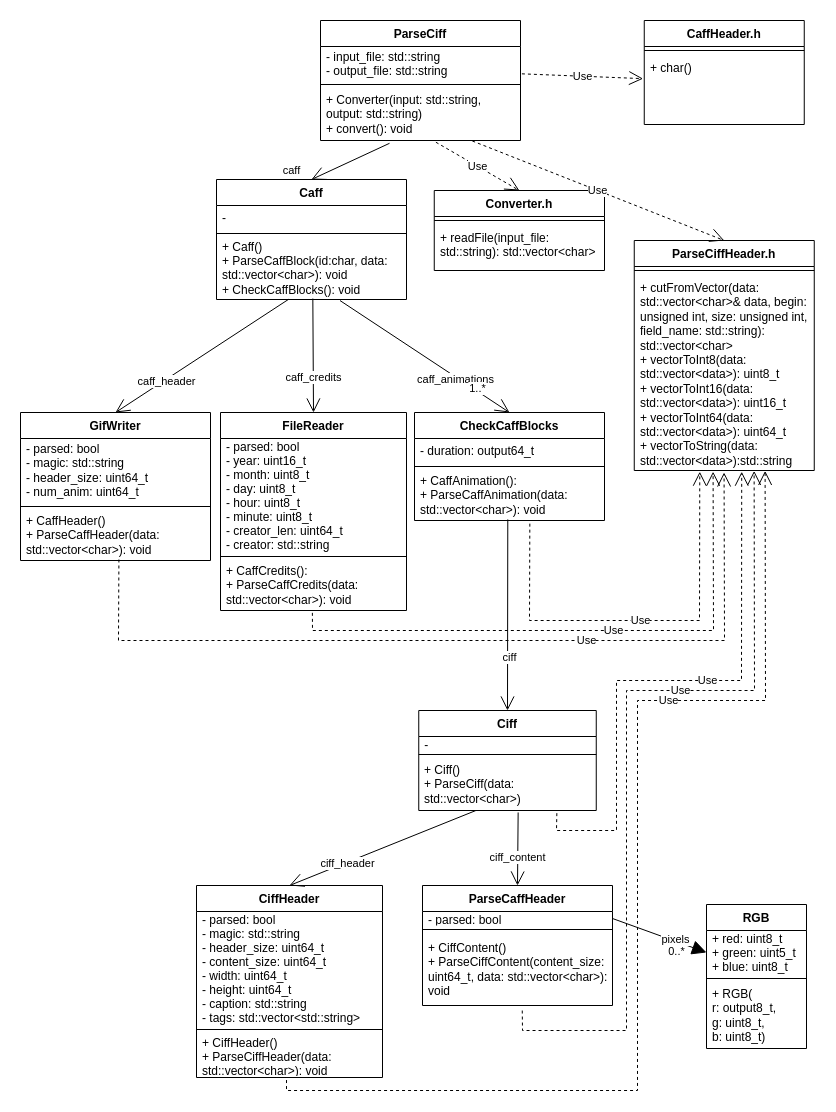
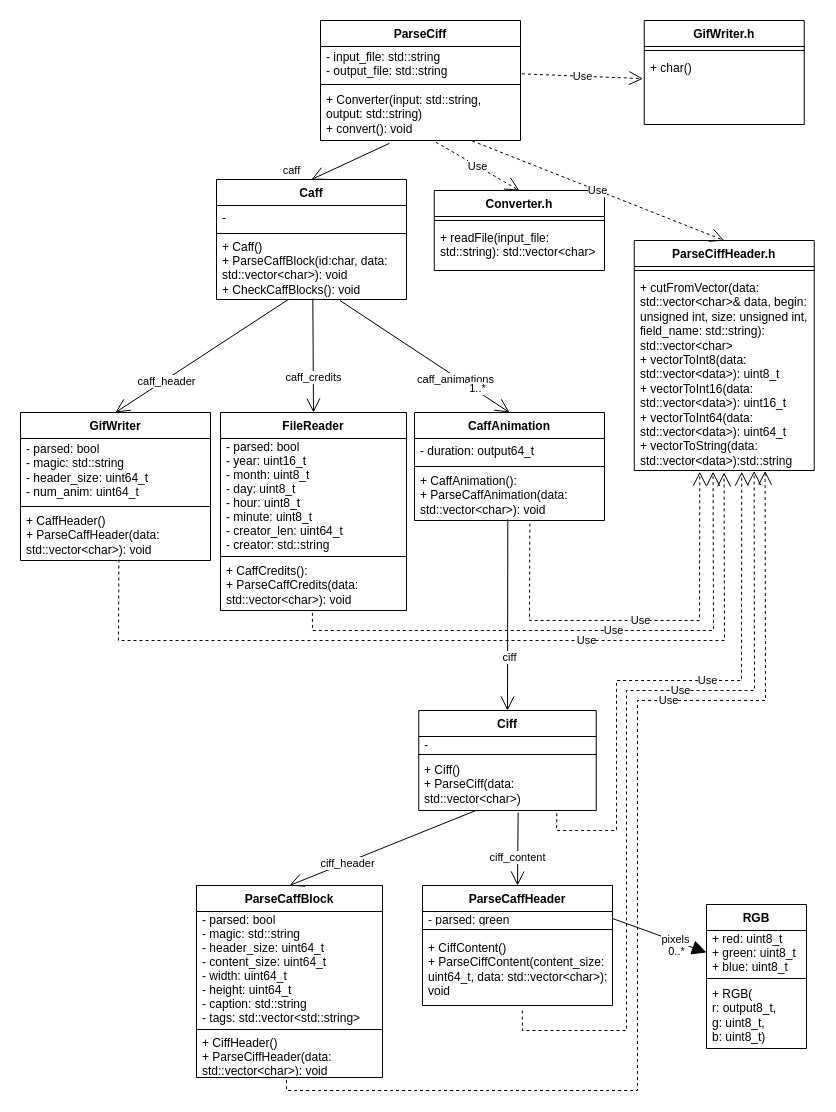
(724, 34) -> (724, 34)
(510, 427) -> (510, 427)
(289, 899) -> (289, 899)
(469, 920) -> (474, 920)
(753, 939) -> (753, 939)
